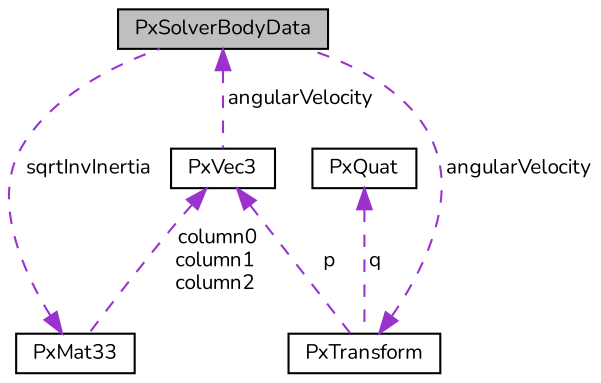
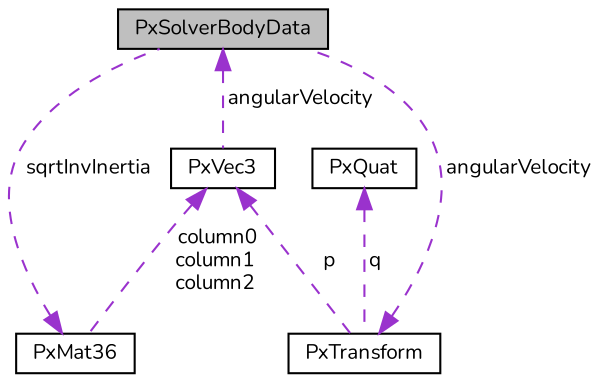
(75, 353) -> (75, 353)
